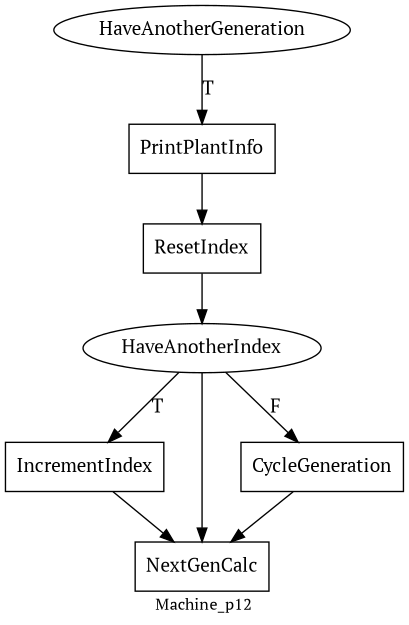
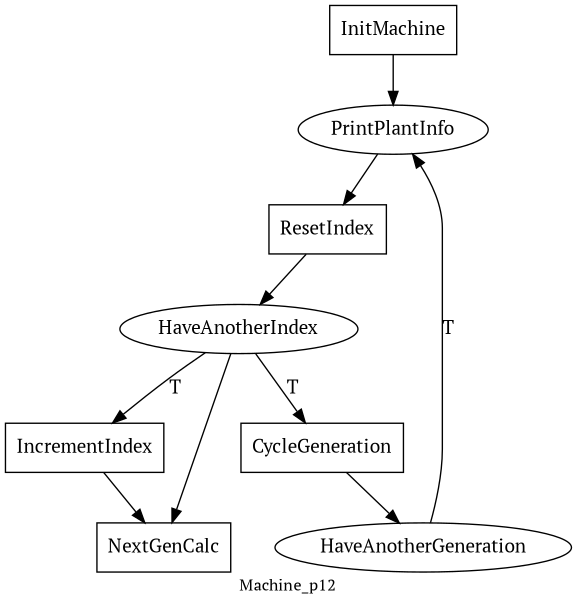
none -> (393, 30)
(202, 149) -> (393, 130)
(276, 408) -> (294, 388)
(267, 513) -> (368, 493)
